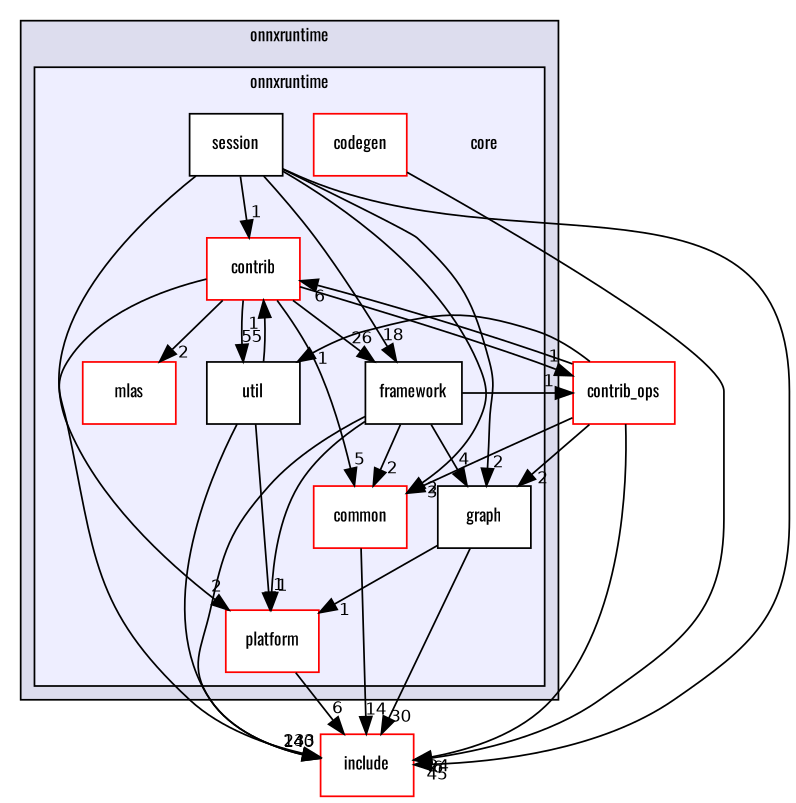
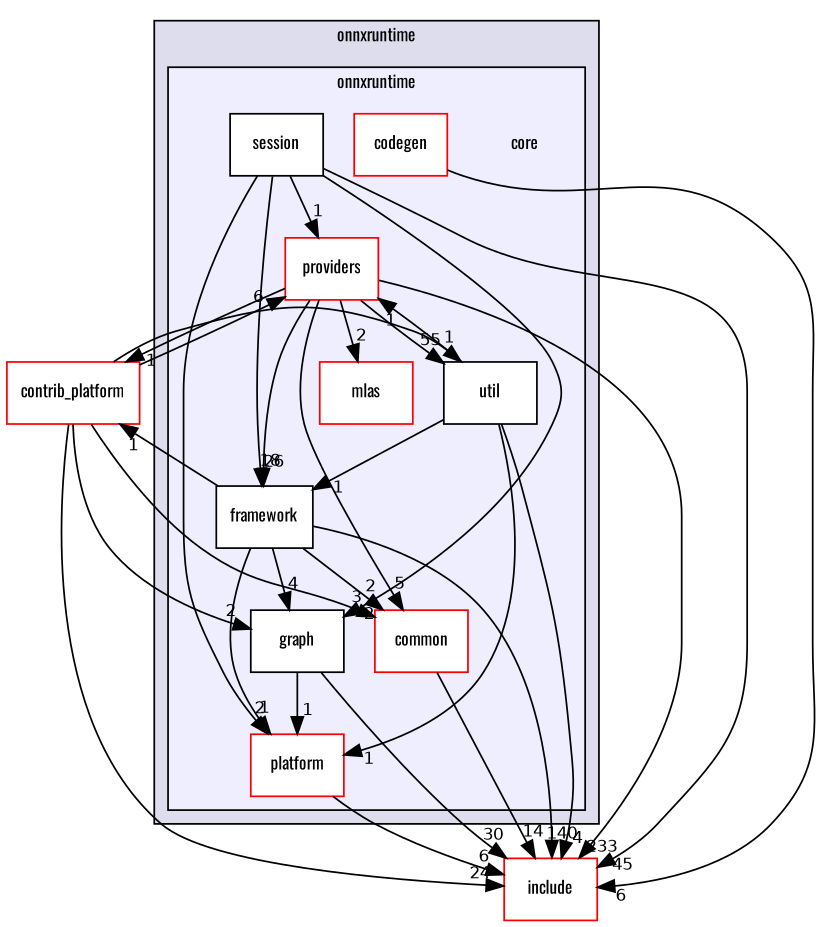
(253, 269) -> (332, 269)
(438, 298) -> none
(624, 393) -> (73, 393)
none -> (386, 450)
